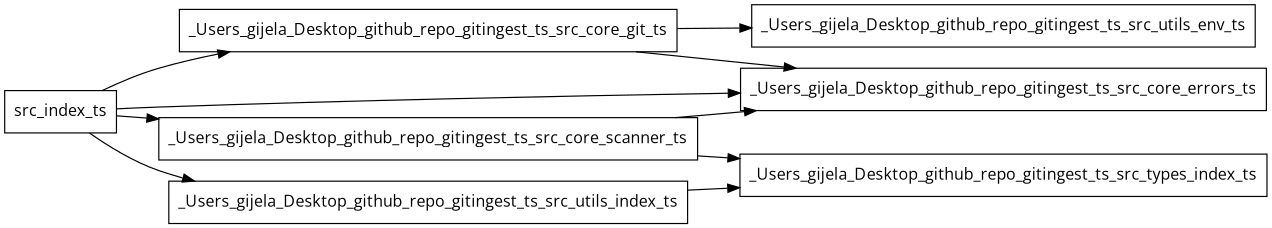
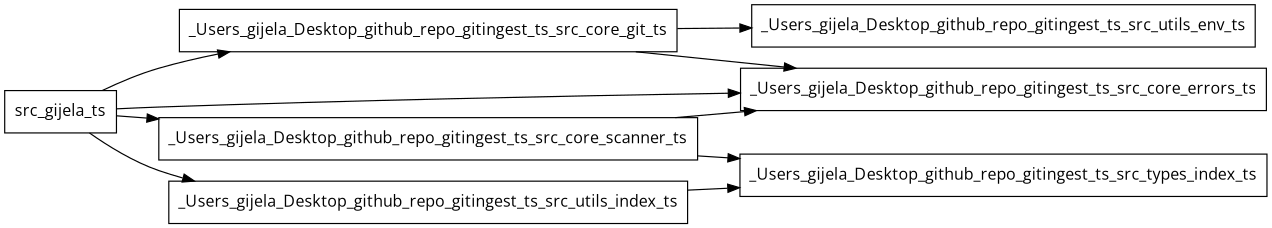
(61, 112) -> (61, 112)
